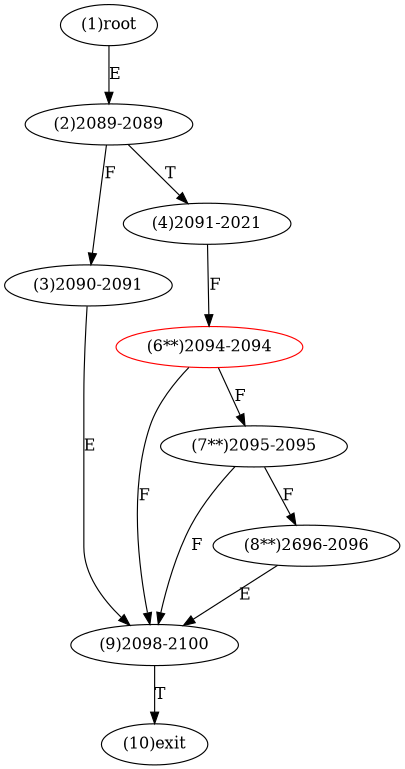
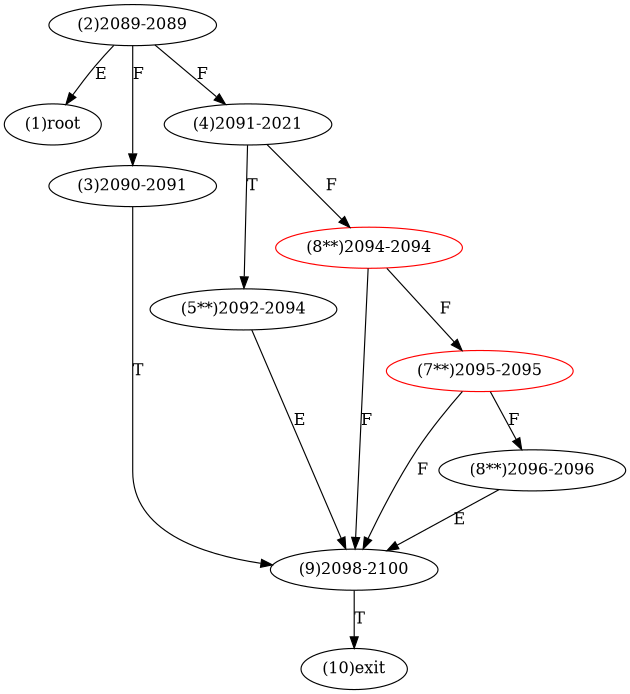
(109, 69) -> (92, 69)
(171, 174) -> (202, 75)
none -> (243, 309)
(209, 347) -> (369, 248)
(90, 446) -> (138, 371)
(254, 446) -> (480, 371)
(306, 546) -> (532, 470)
